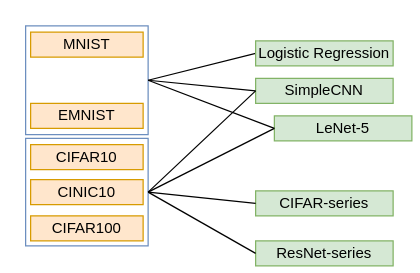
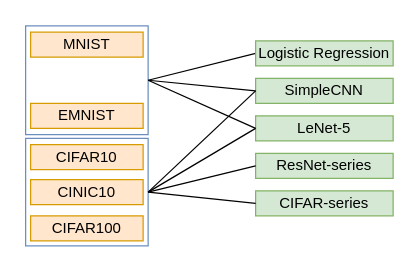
(343, 128) -> (324, 128)
(324, 253) -> (324, 166)
